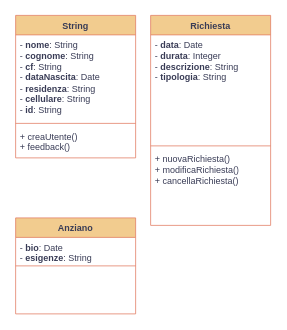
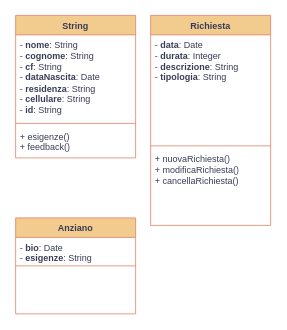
(54, 142) -> (49, 142)
